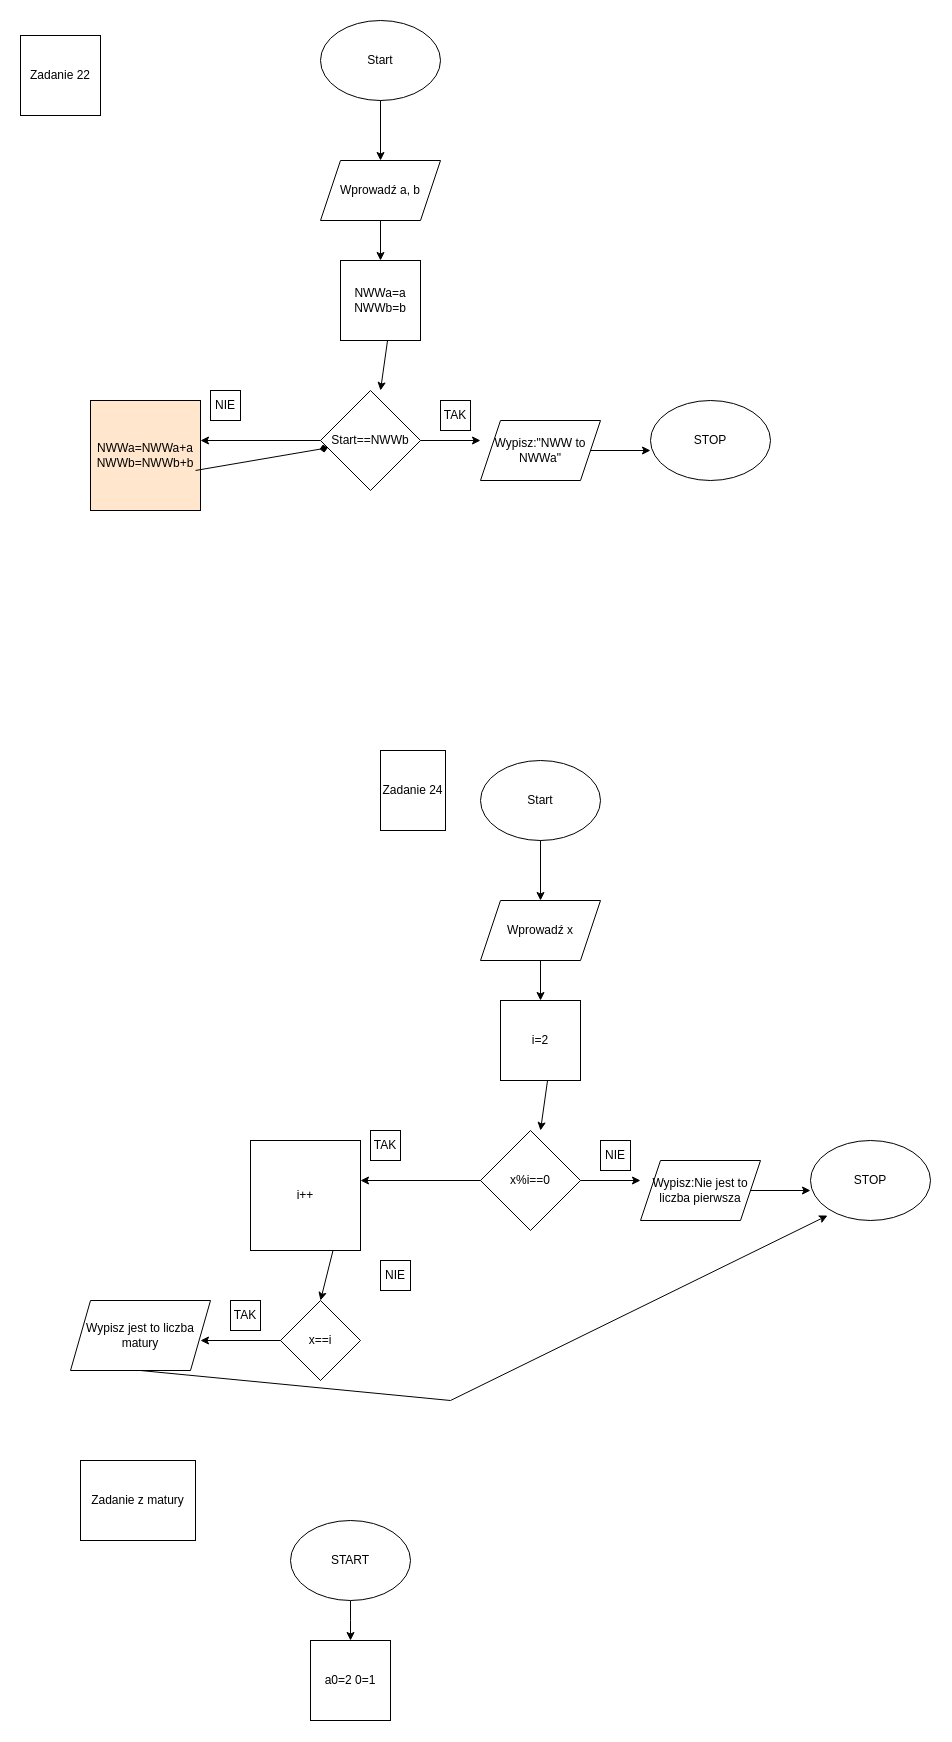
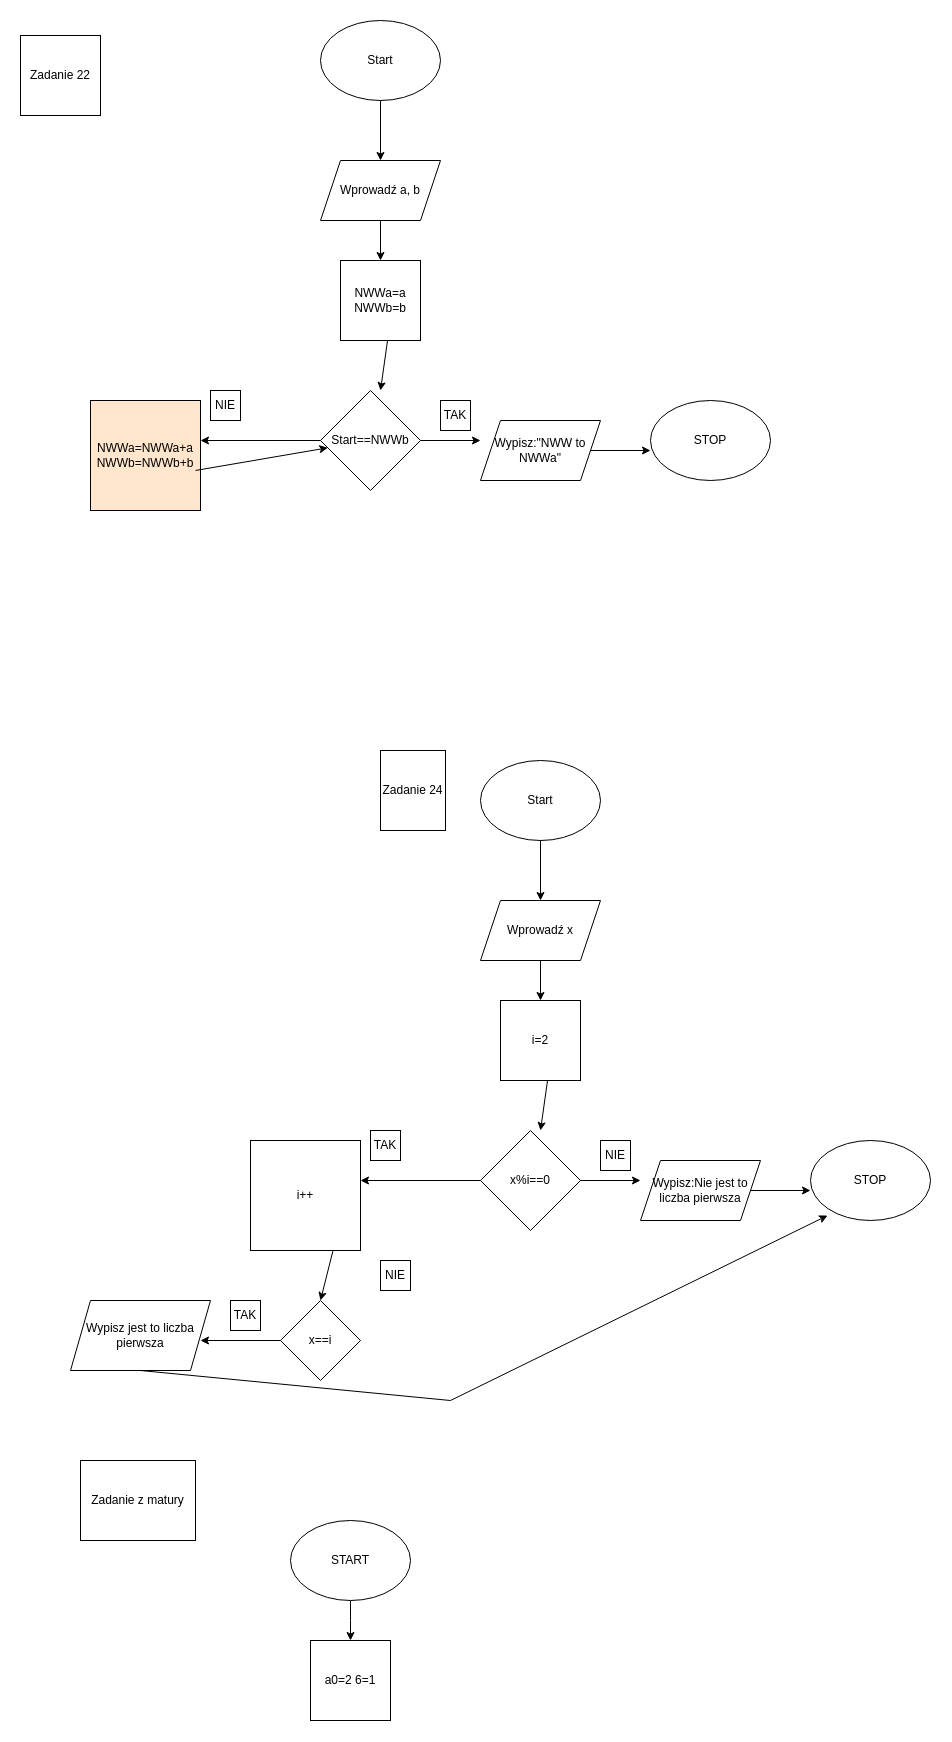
(319, 449) -> (320, 449)
(141, 1336) -> (141, 1336)
(351, 1681) -> (351, 1681)
